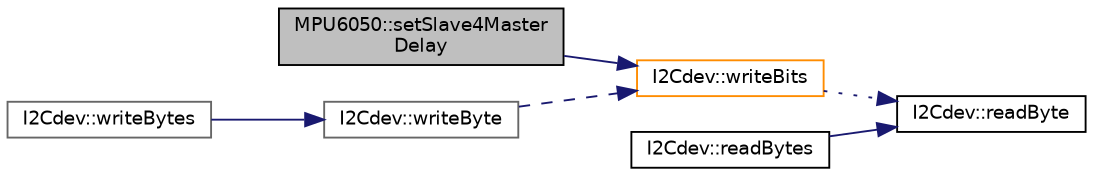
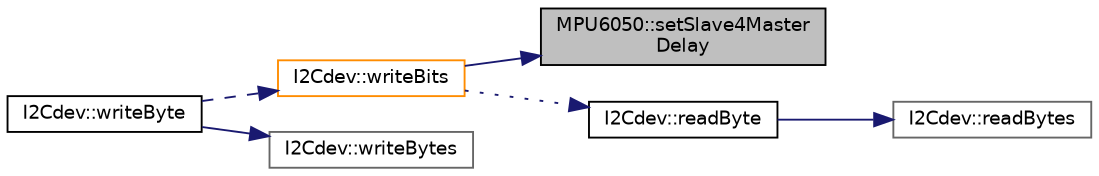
(591, 60) -> (493, 62)
(258, 120) -> (226, 130)
(421, 120) -> (105, 114)
(853, 133) -> (826, 120)
(730, 150) -> (992, 120)
